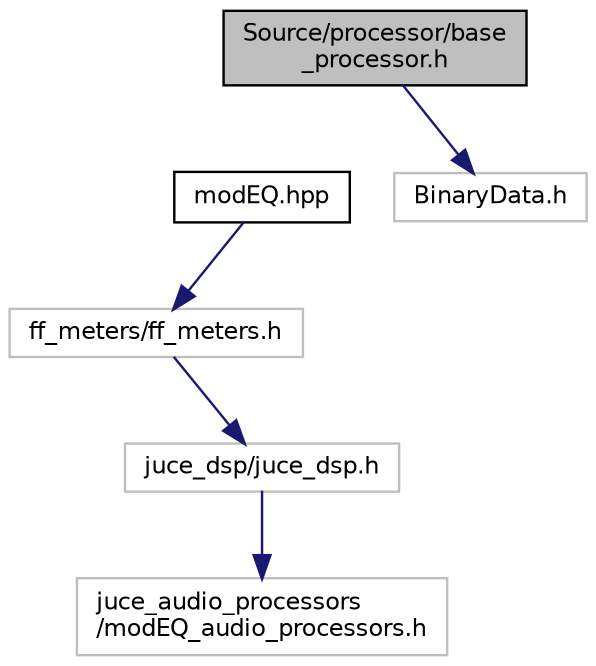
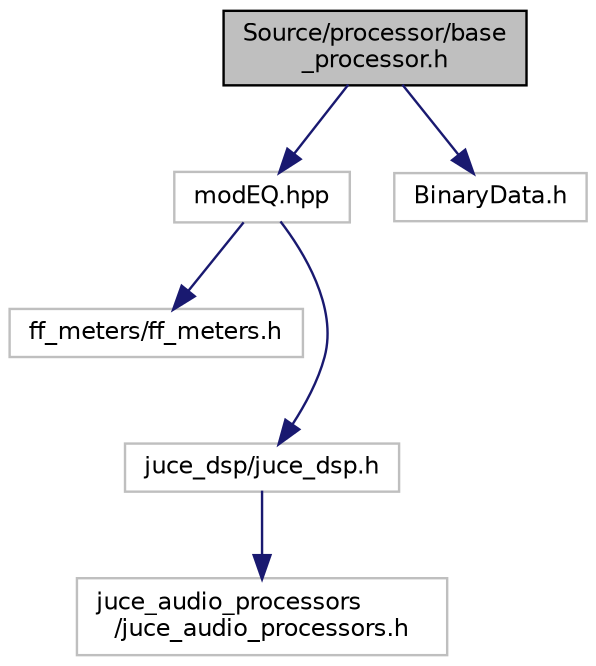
none -> (321, 119)
(262, 197) -> (262, 197)
(202, 391) -> (327, 321)
(262, 617) -> (262, 617)
